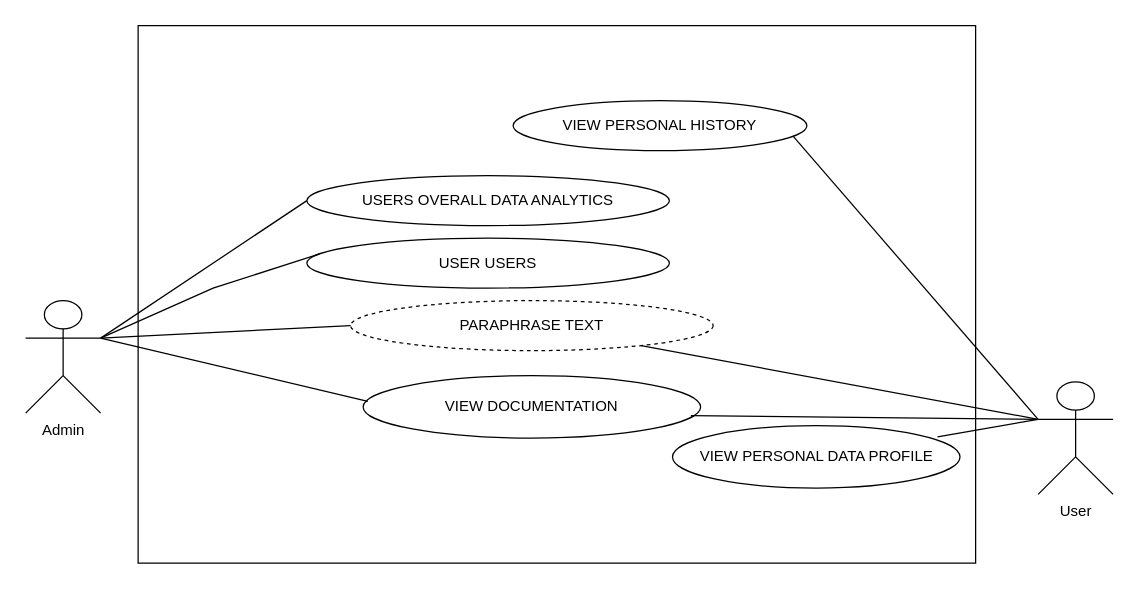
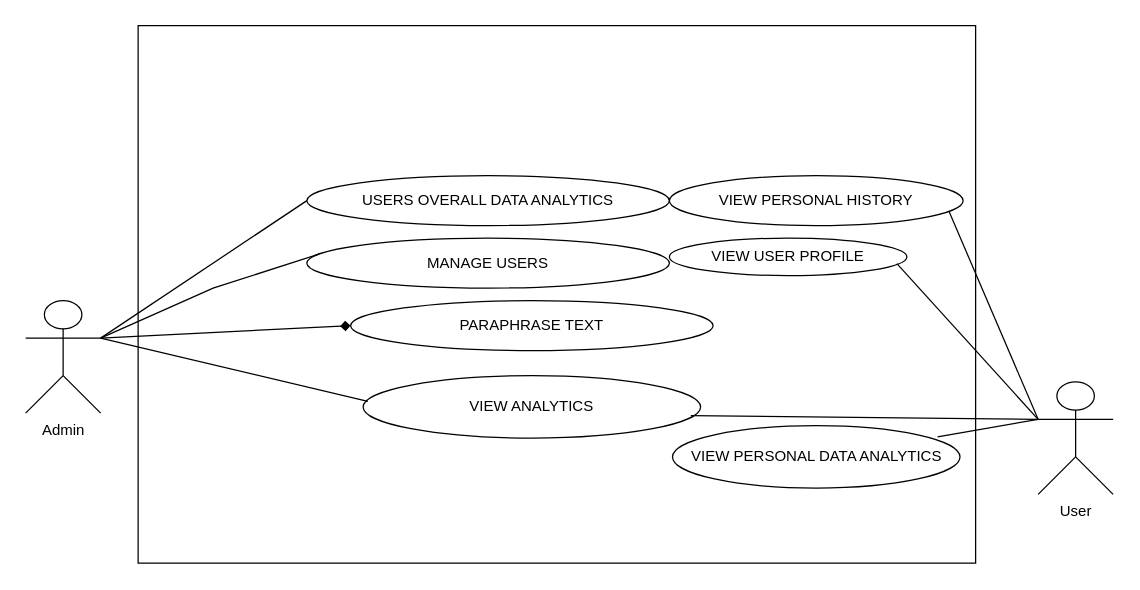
(660, 126) -> (816, 201)
none -> (788, 257)
(488, 263) -> (488, 263)
none -> (932, 302)
(345, 326) -> (340, 326)
(532, 326) -> (532, 326)
(834, 381) -> none
(532, 407) -> (532, 407)
(817, 457) -> (817, 457)
